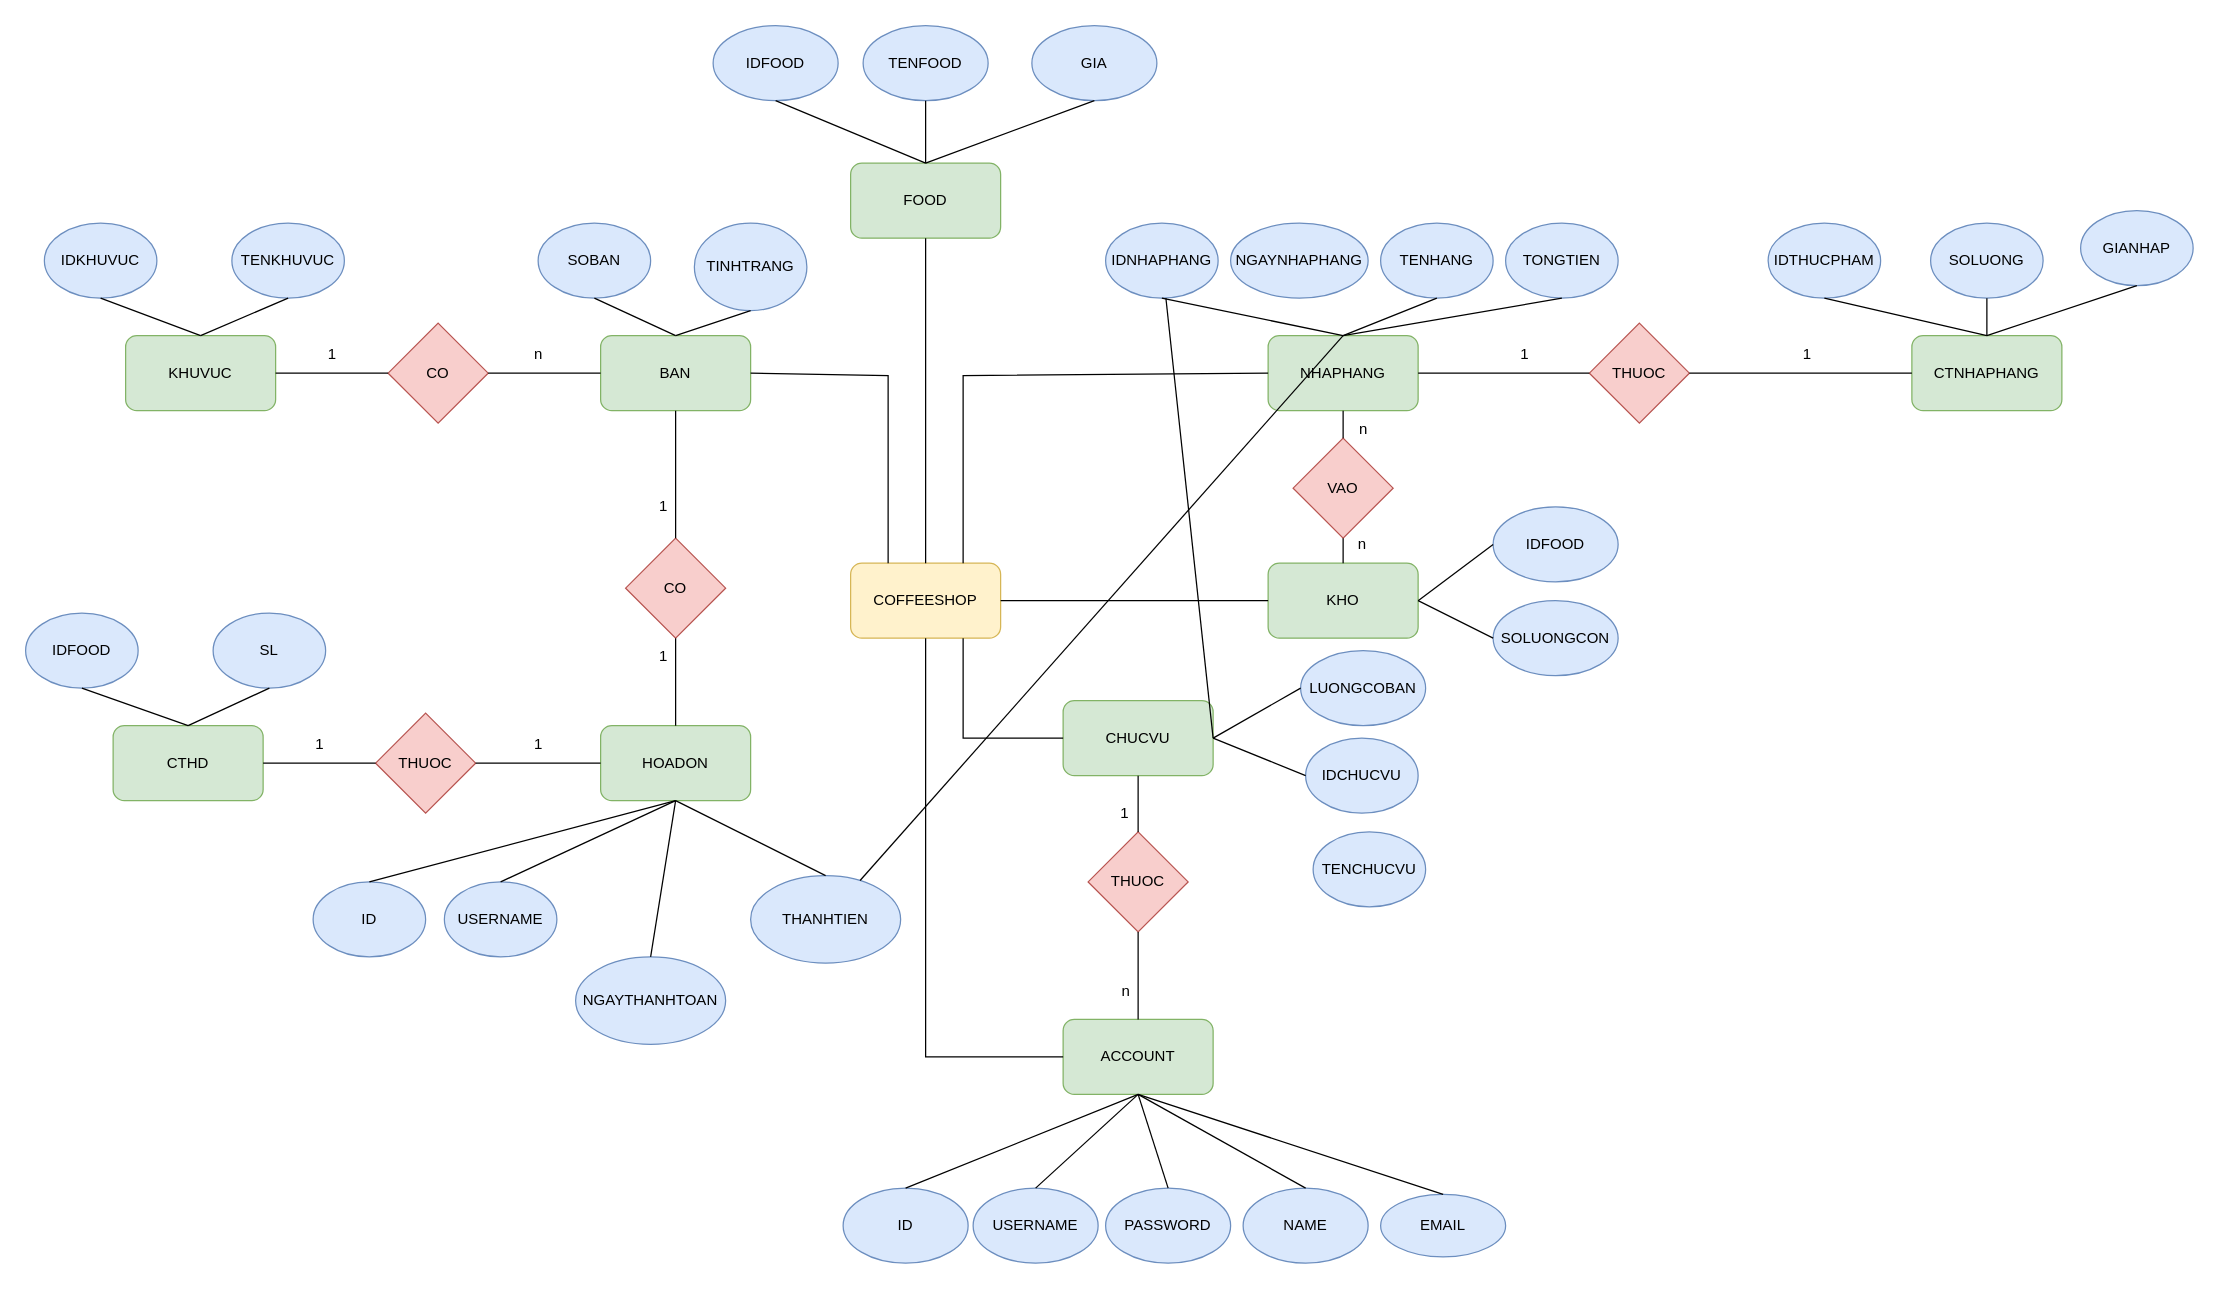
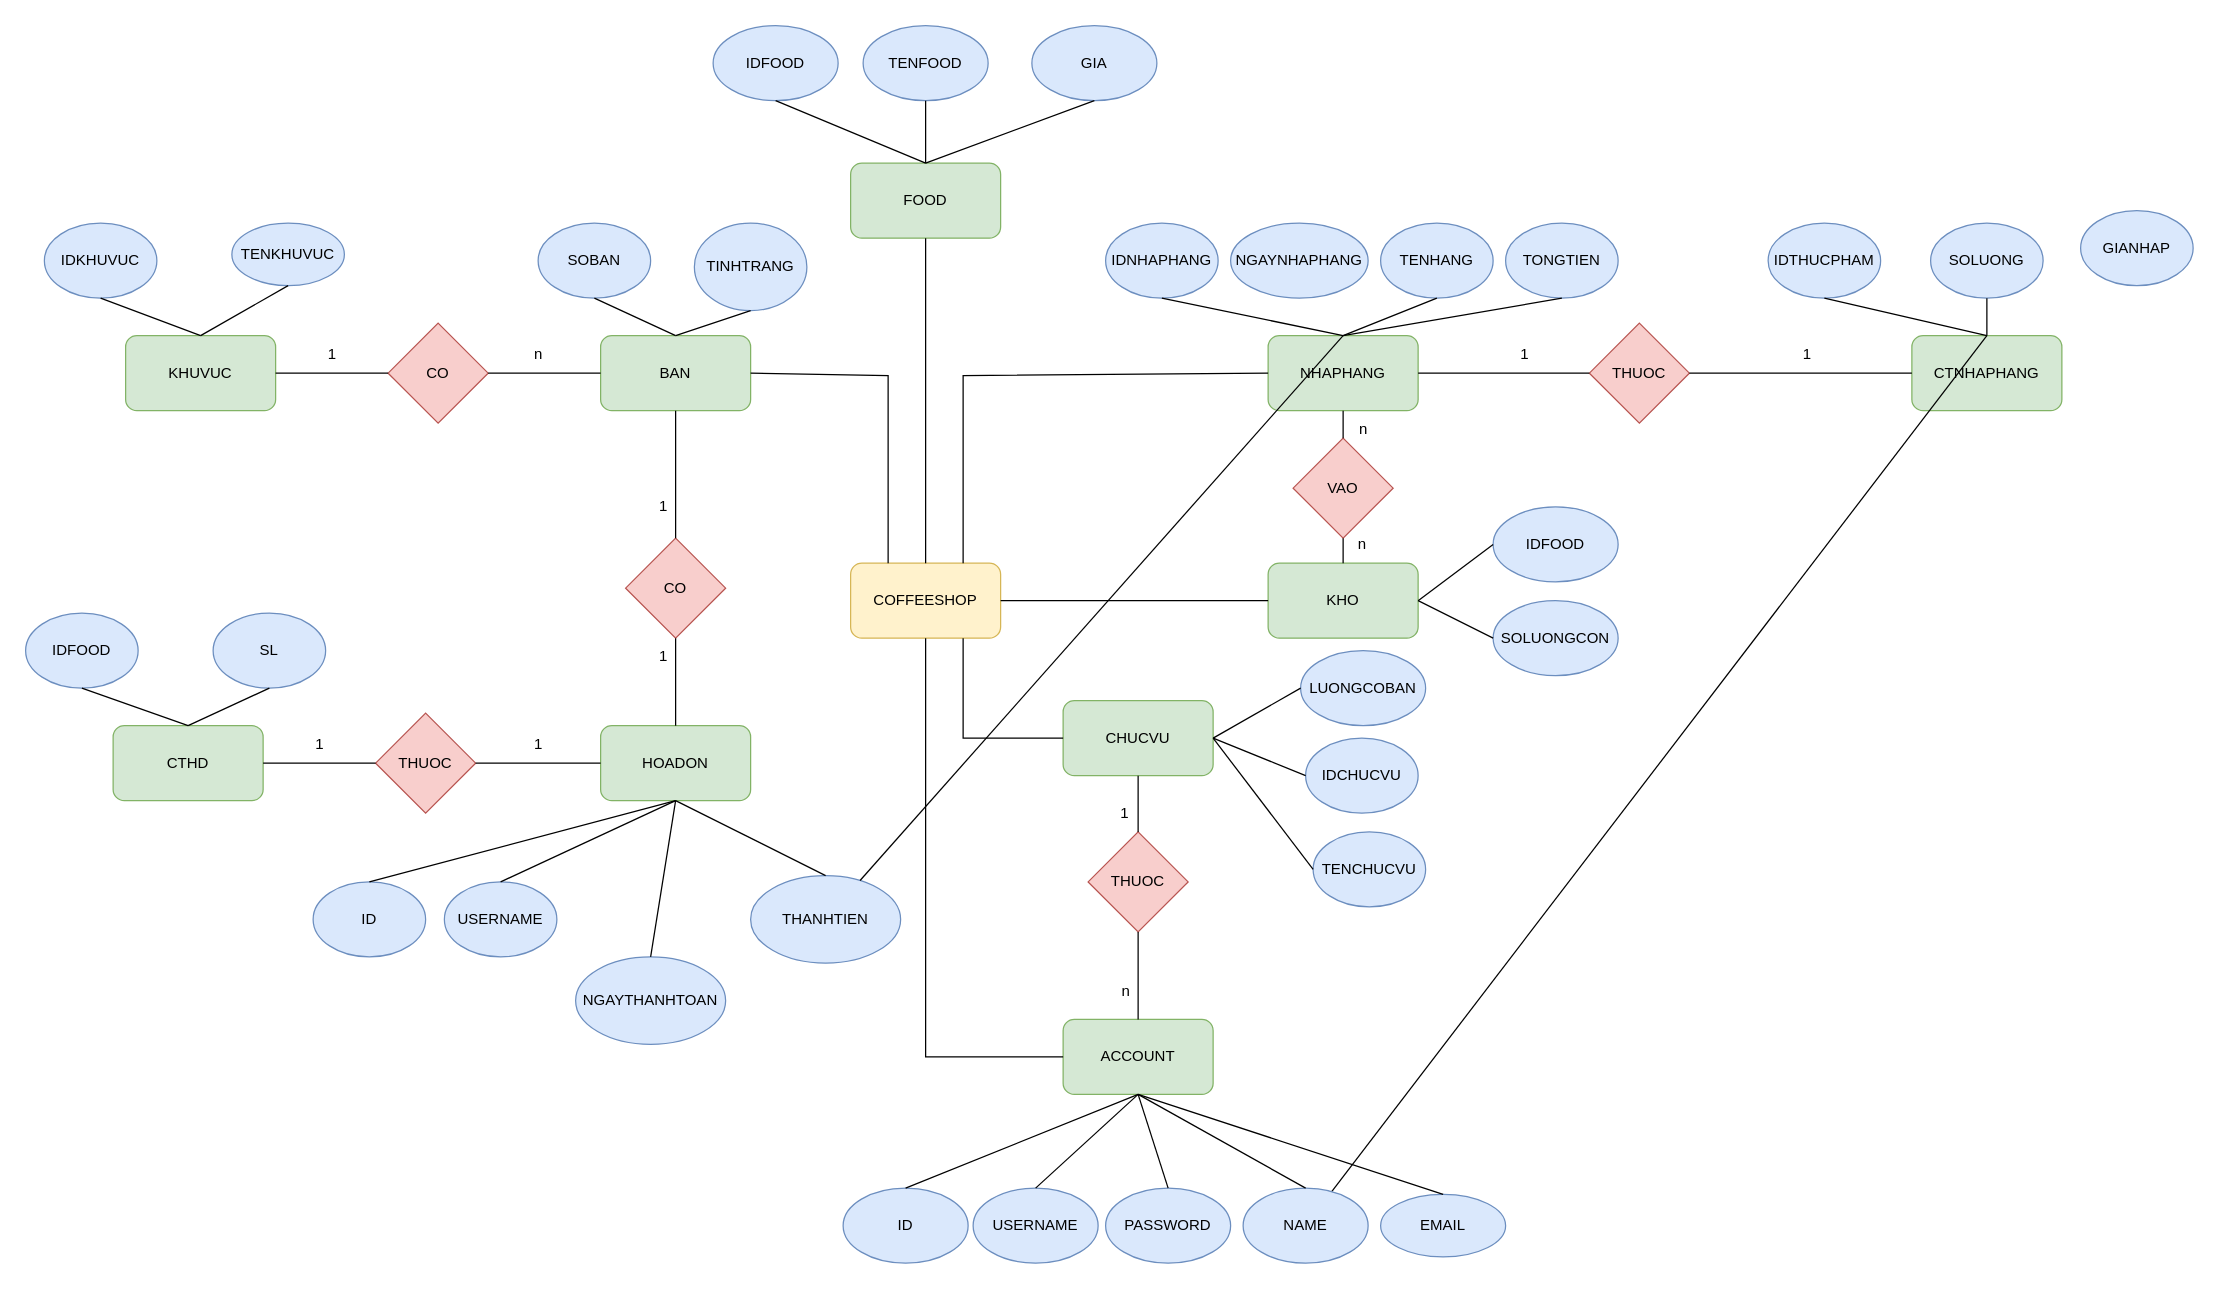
(288, 261) -> (288, 254)
(2062, 311) -> (1660, 763)
(1190, 519) -> (1265, 806)
